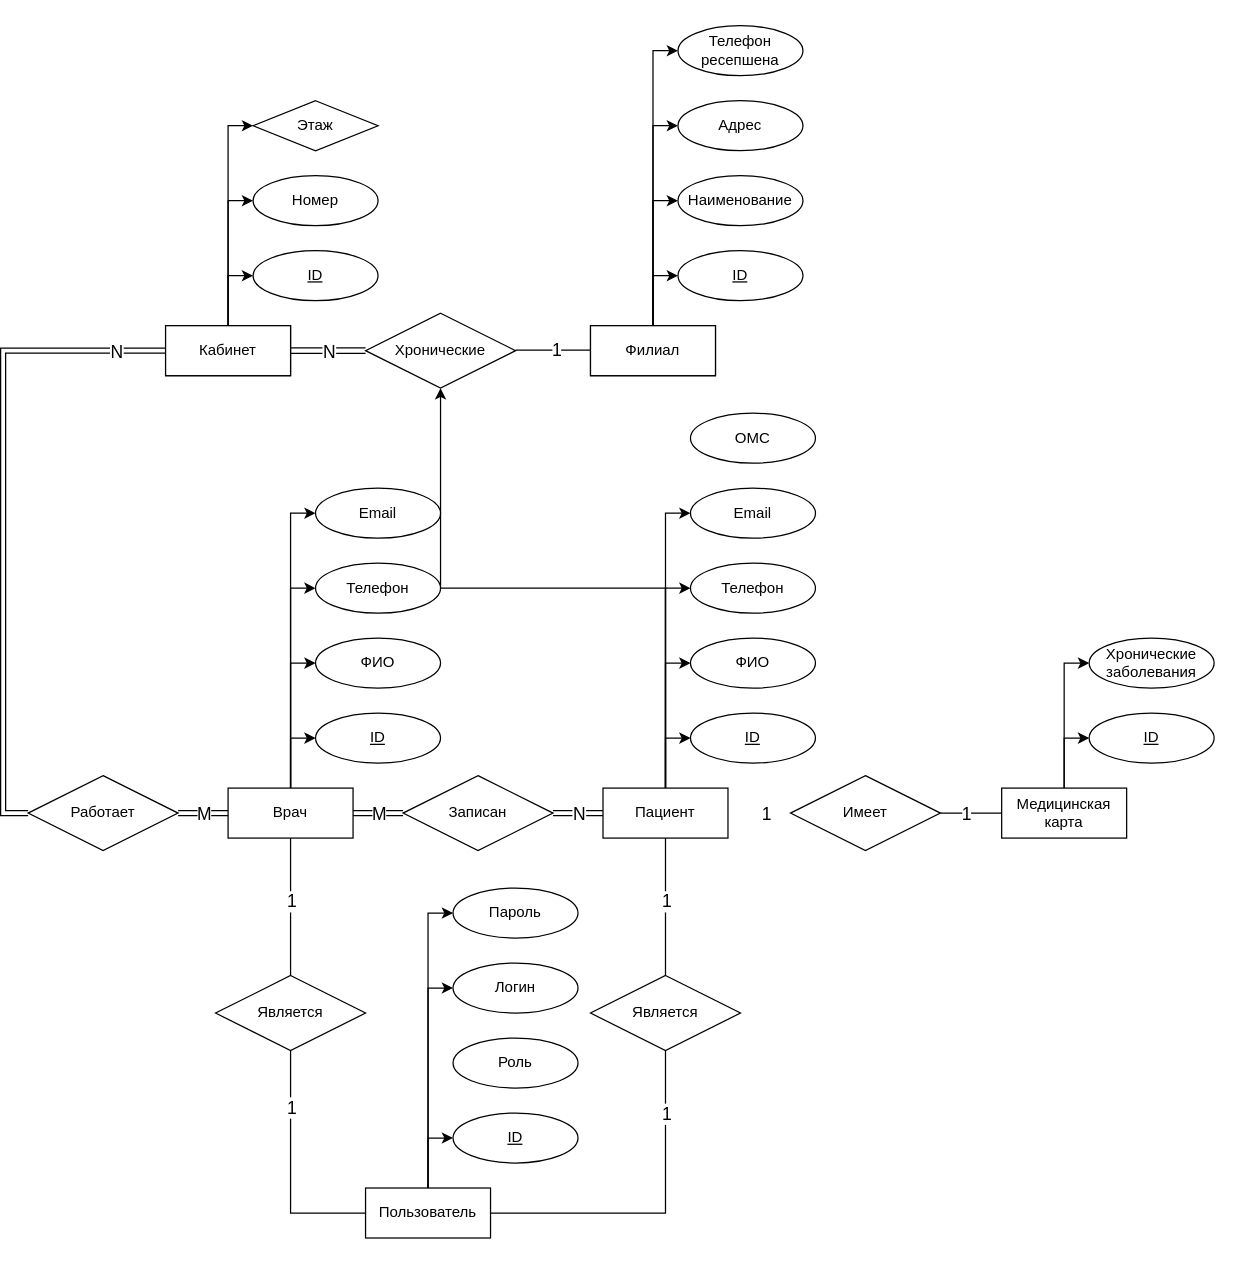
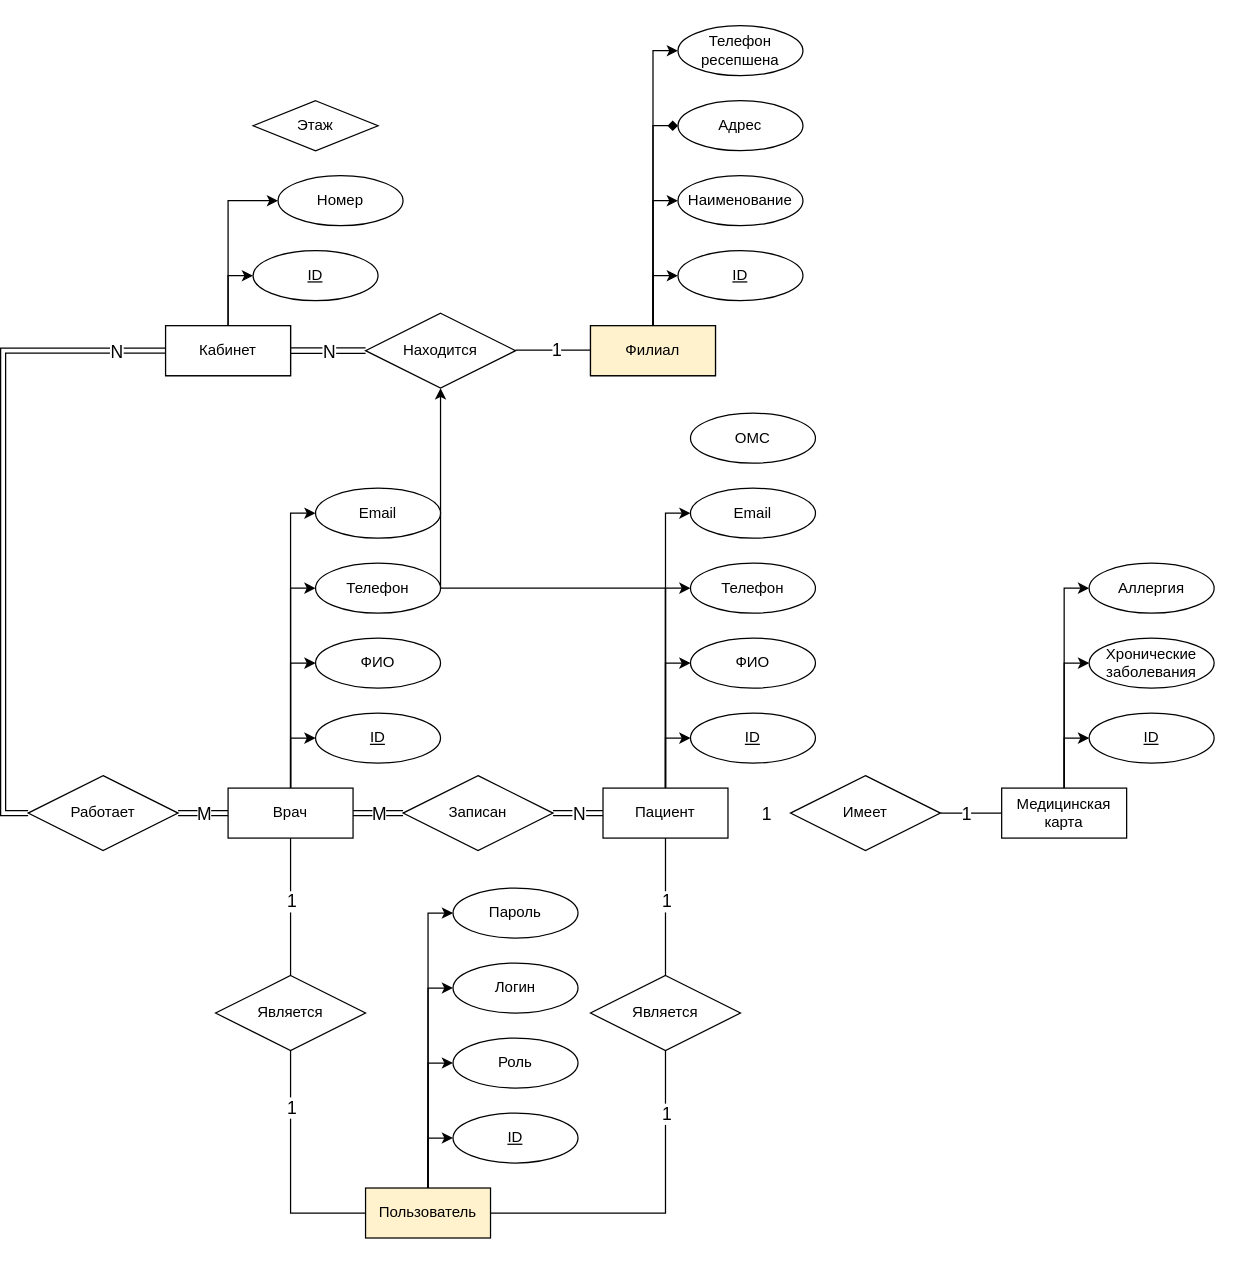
(668, 126) -> (667, 126)
(228, 154) -> none
(316, 201) -> (341, 201)
(441, 351) -> (441, 351)
(653, 351) -> (653, 351)
none -> (1152, 588)
none -> (1064, 616)
none -> (437, 1063)
(428, 1213) -> (428, 1213)
